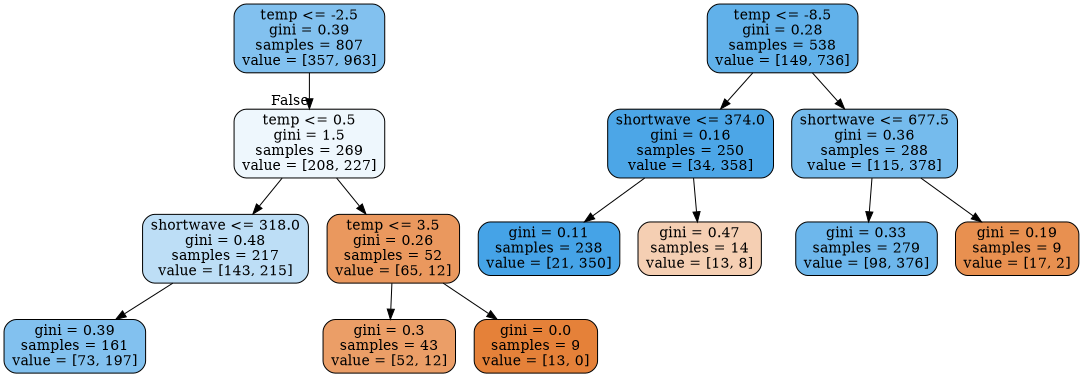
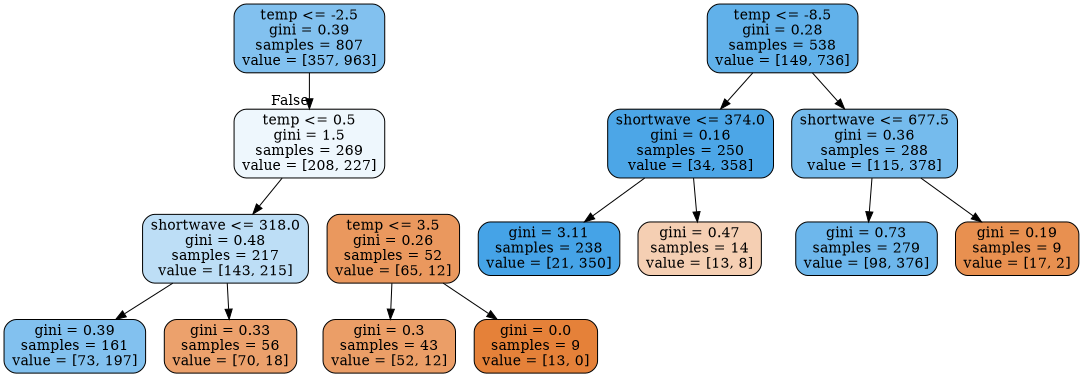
(348, 192) -> none
(549, 249) -> (549, 249)
(867, 249) -> (867, 249)
none -> (231, 346)
